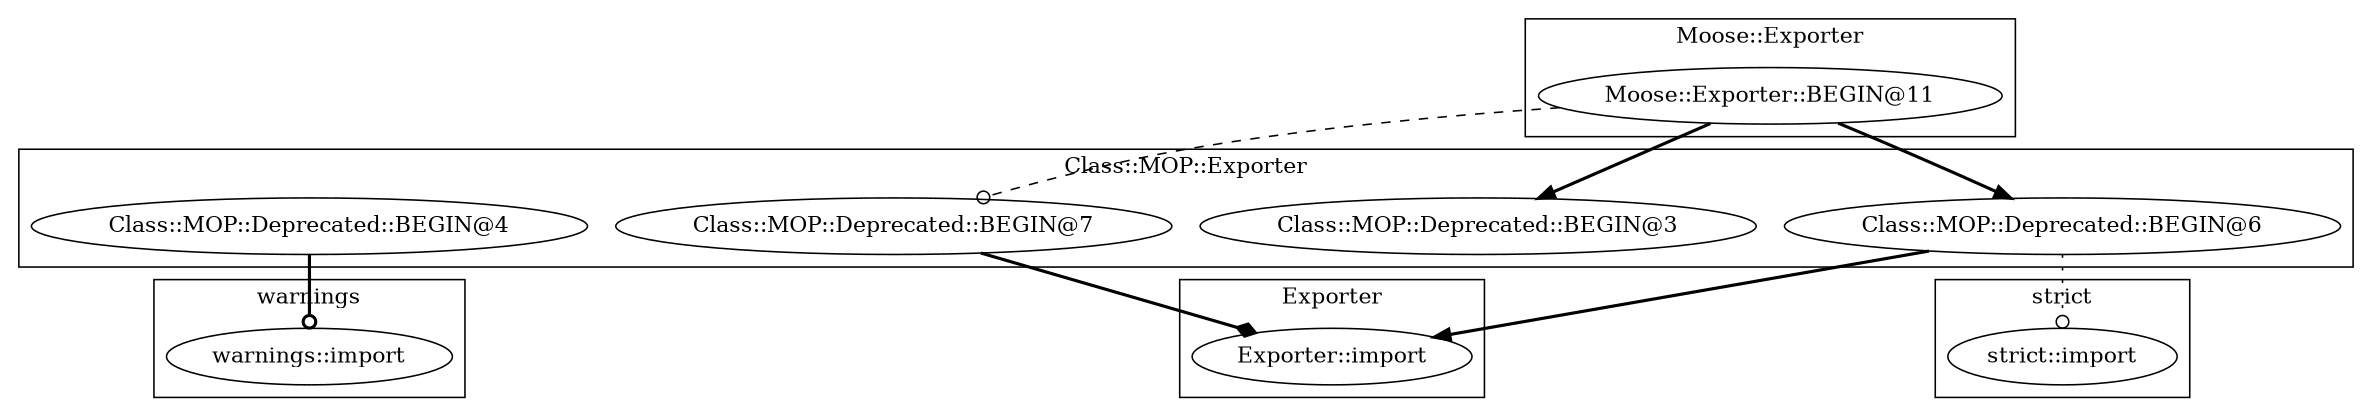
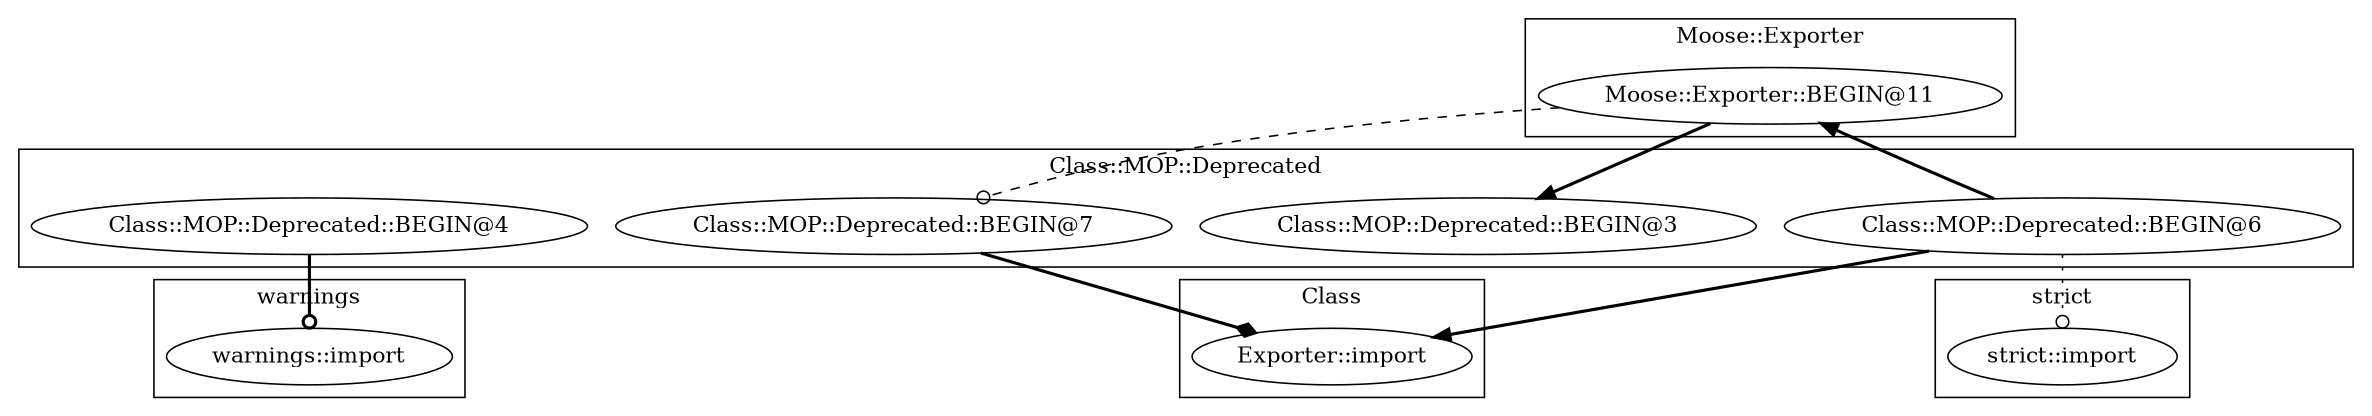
(1925, 160) -> (1915, 165)
(1186, 167) -> (1186, 167)
(1332, 298) -> (1332, 298)
